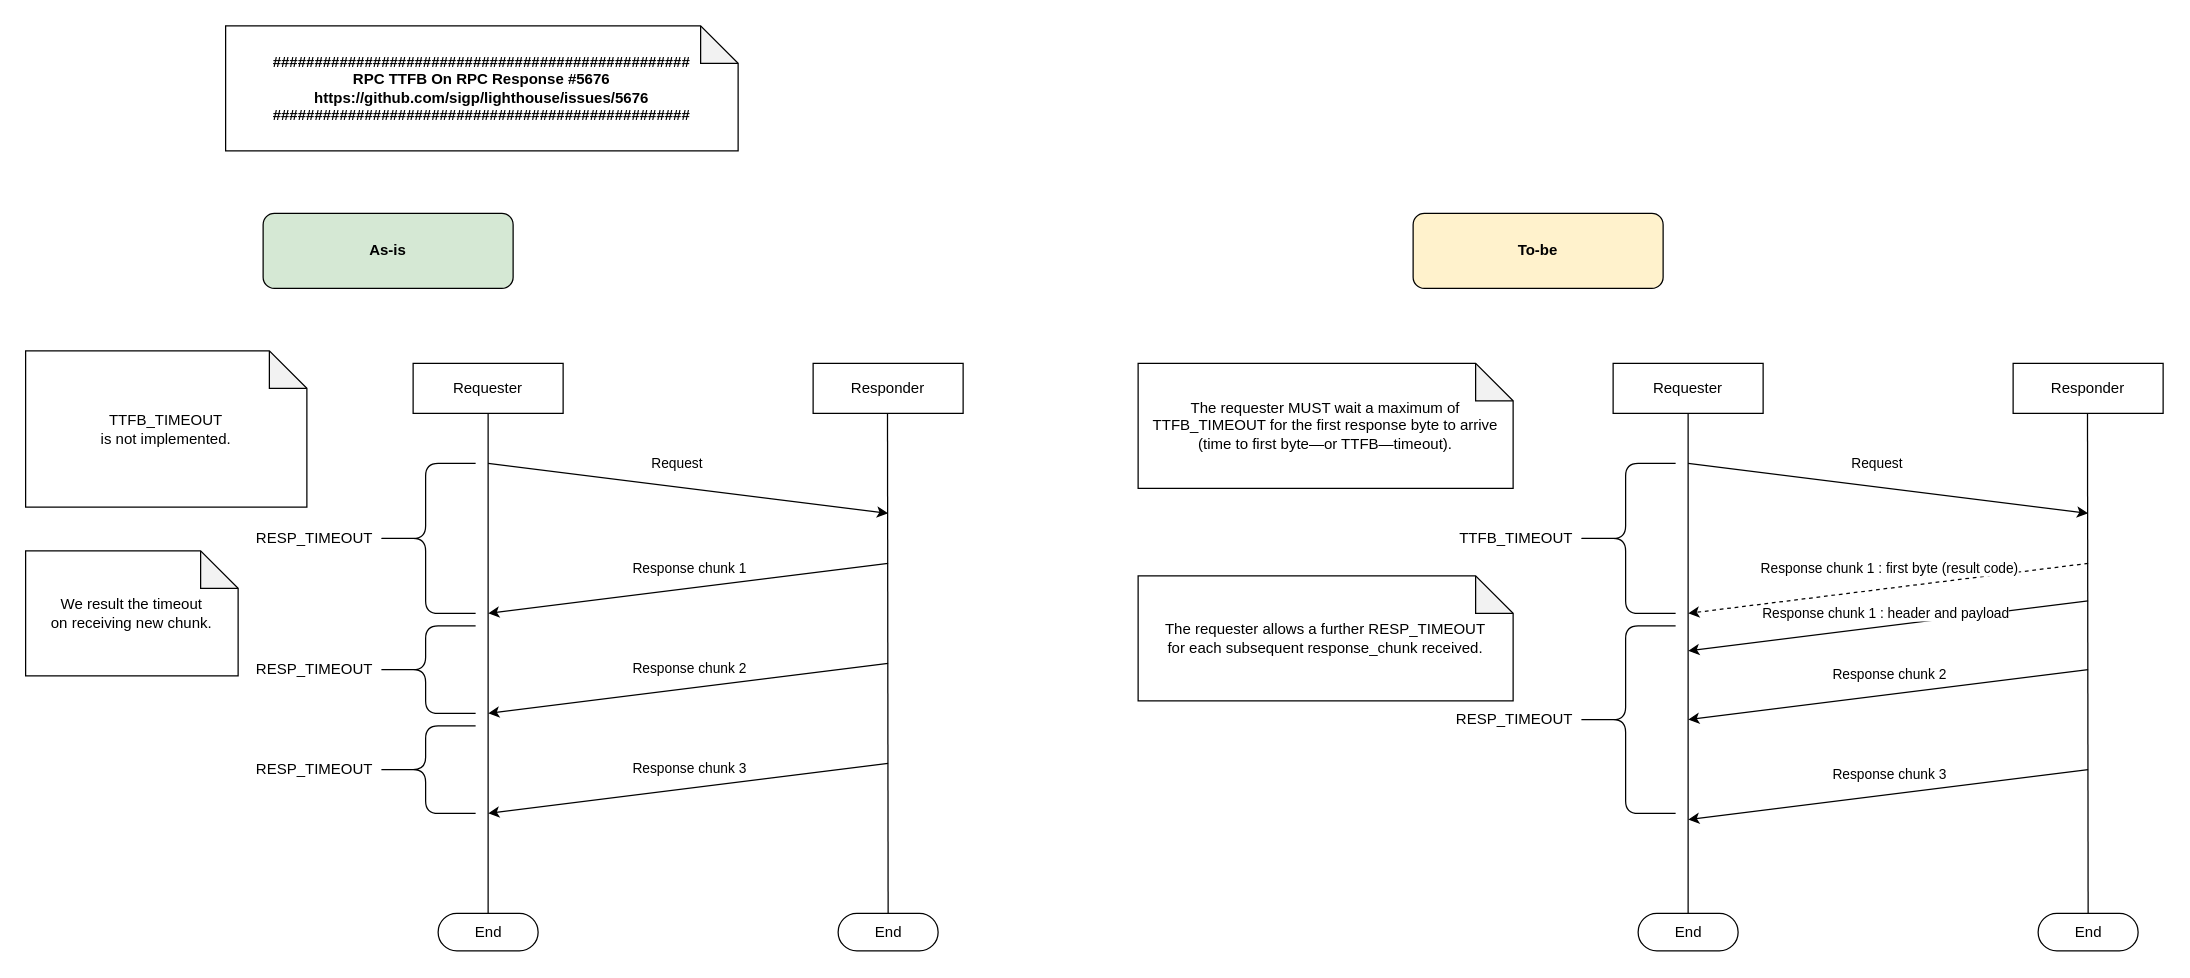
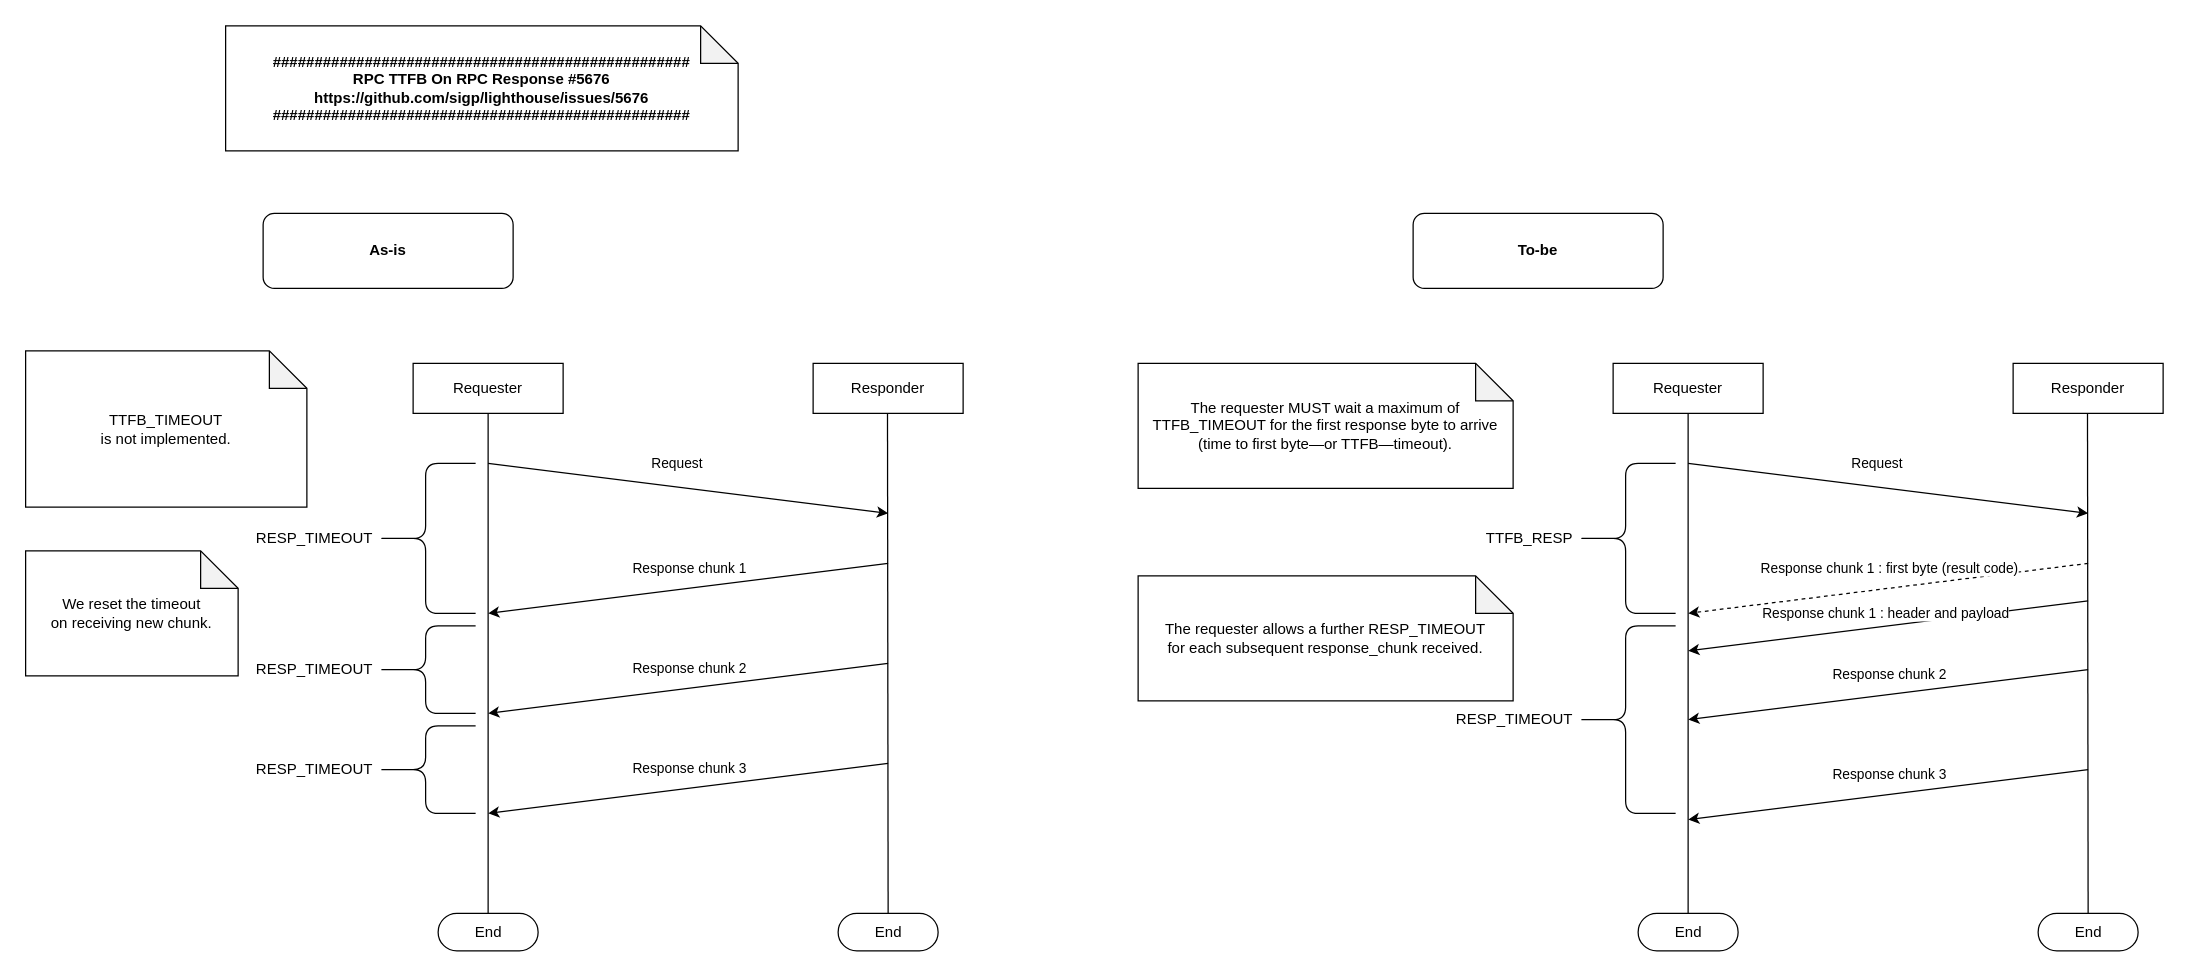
(388, 251) -> (388, 251)
(1538, 251) -> (1538, 251)
(1523, 538) -> (1535, 538)
(132, 613) -> (132, 613)
